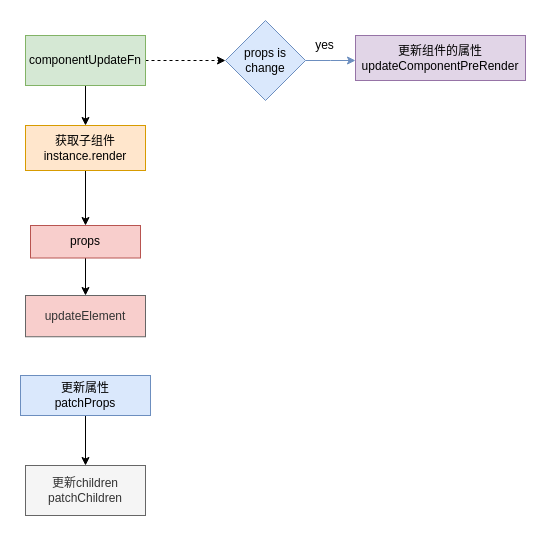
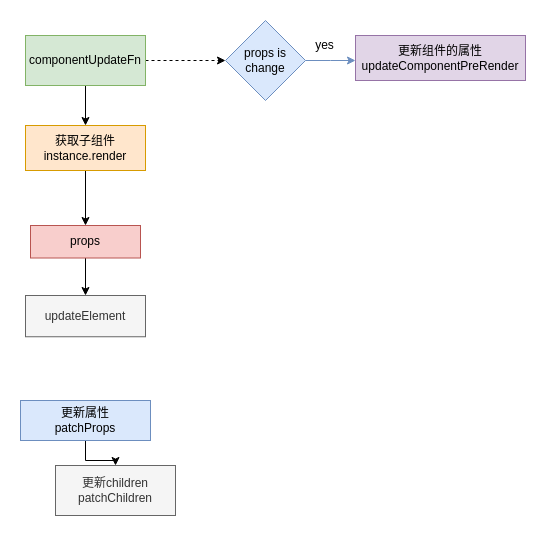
(86, 316) -> (86, 316)
(86, 396) -> (86, 421)
(86, 491) -> (116, 491)
